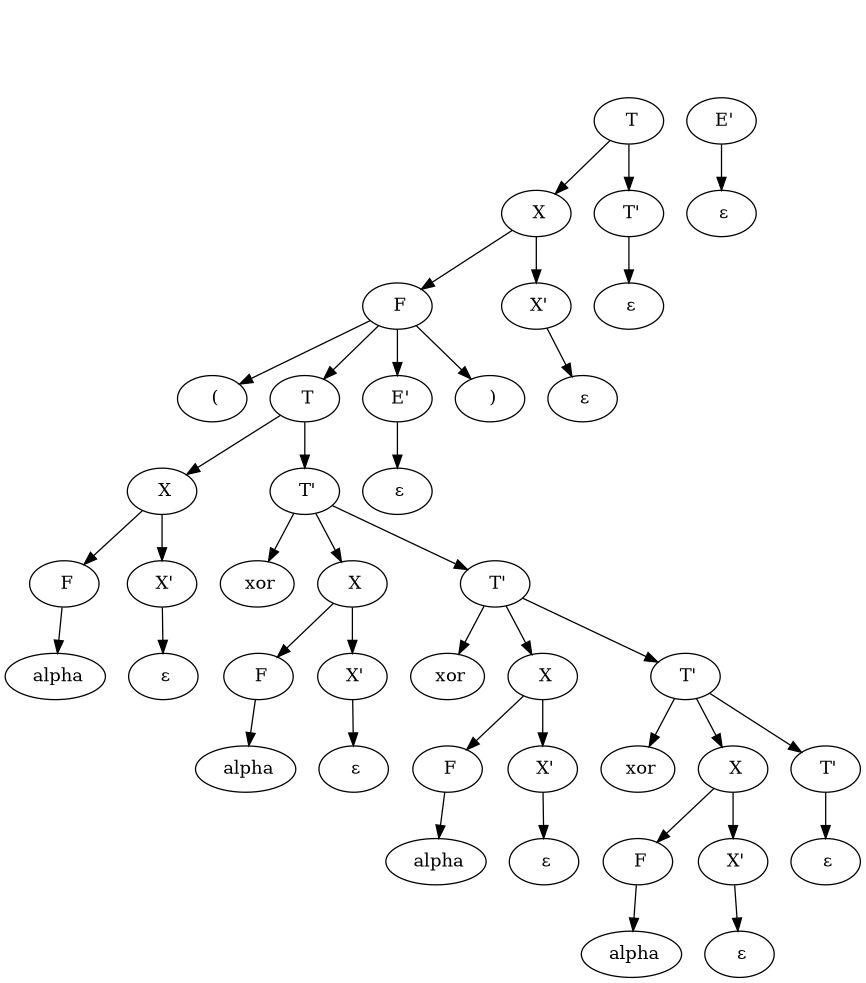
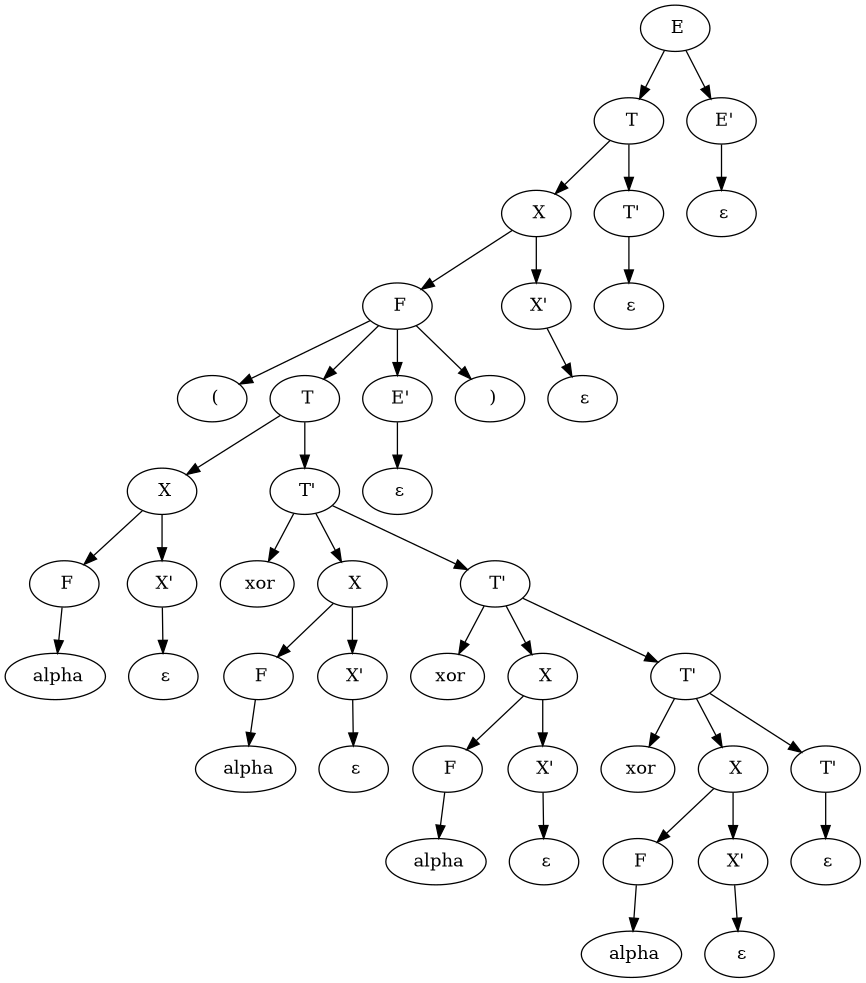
none -> (675, 28)
